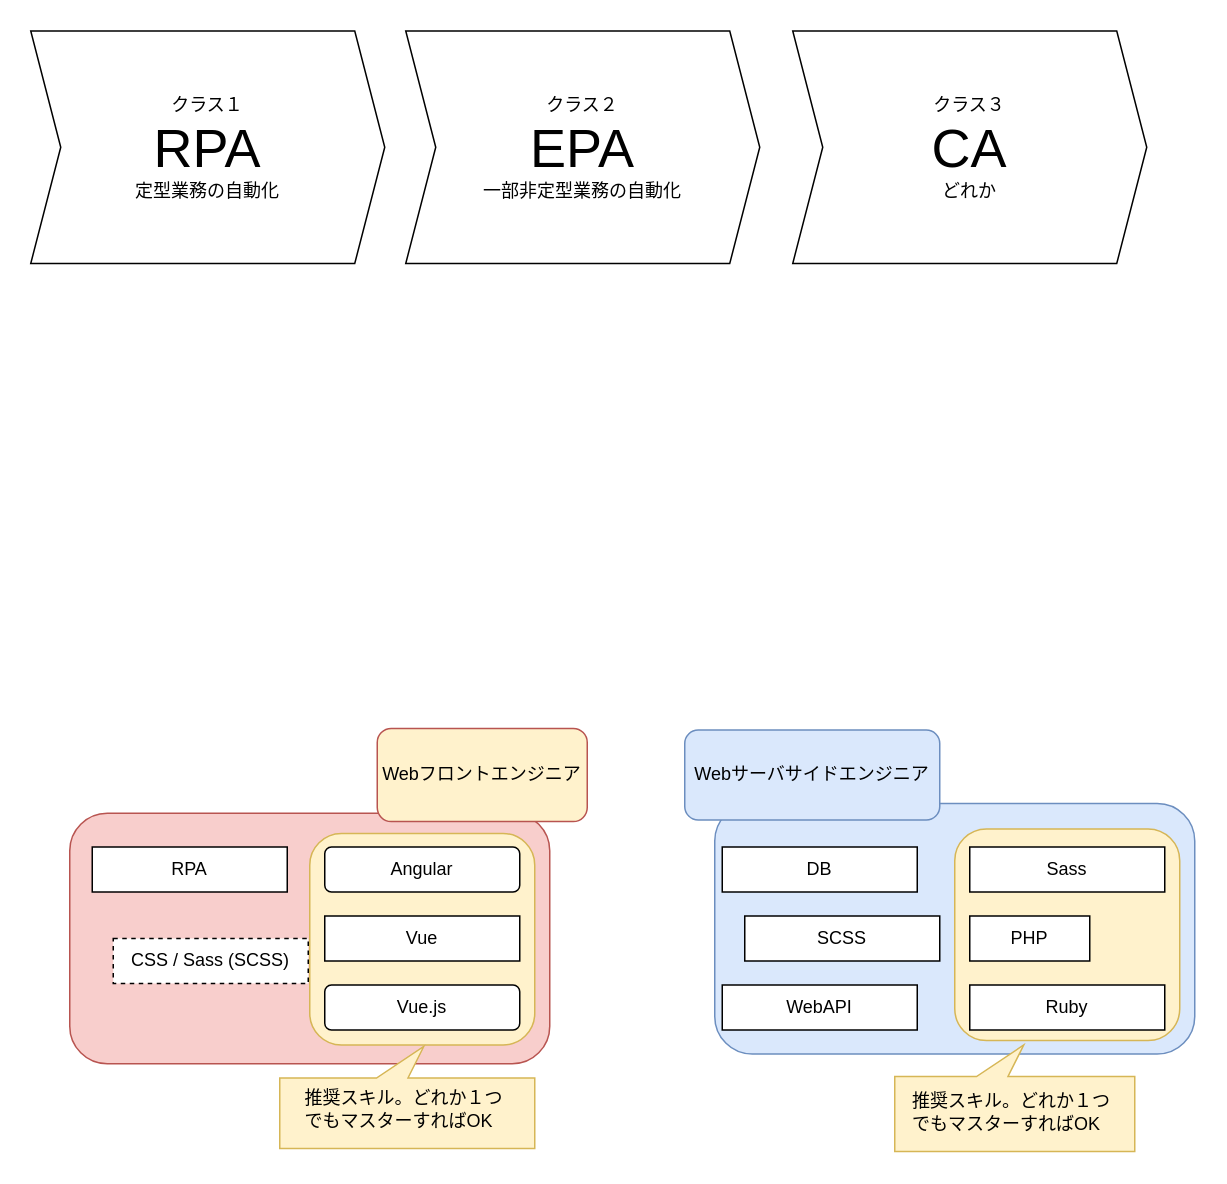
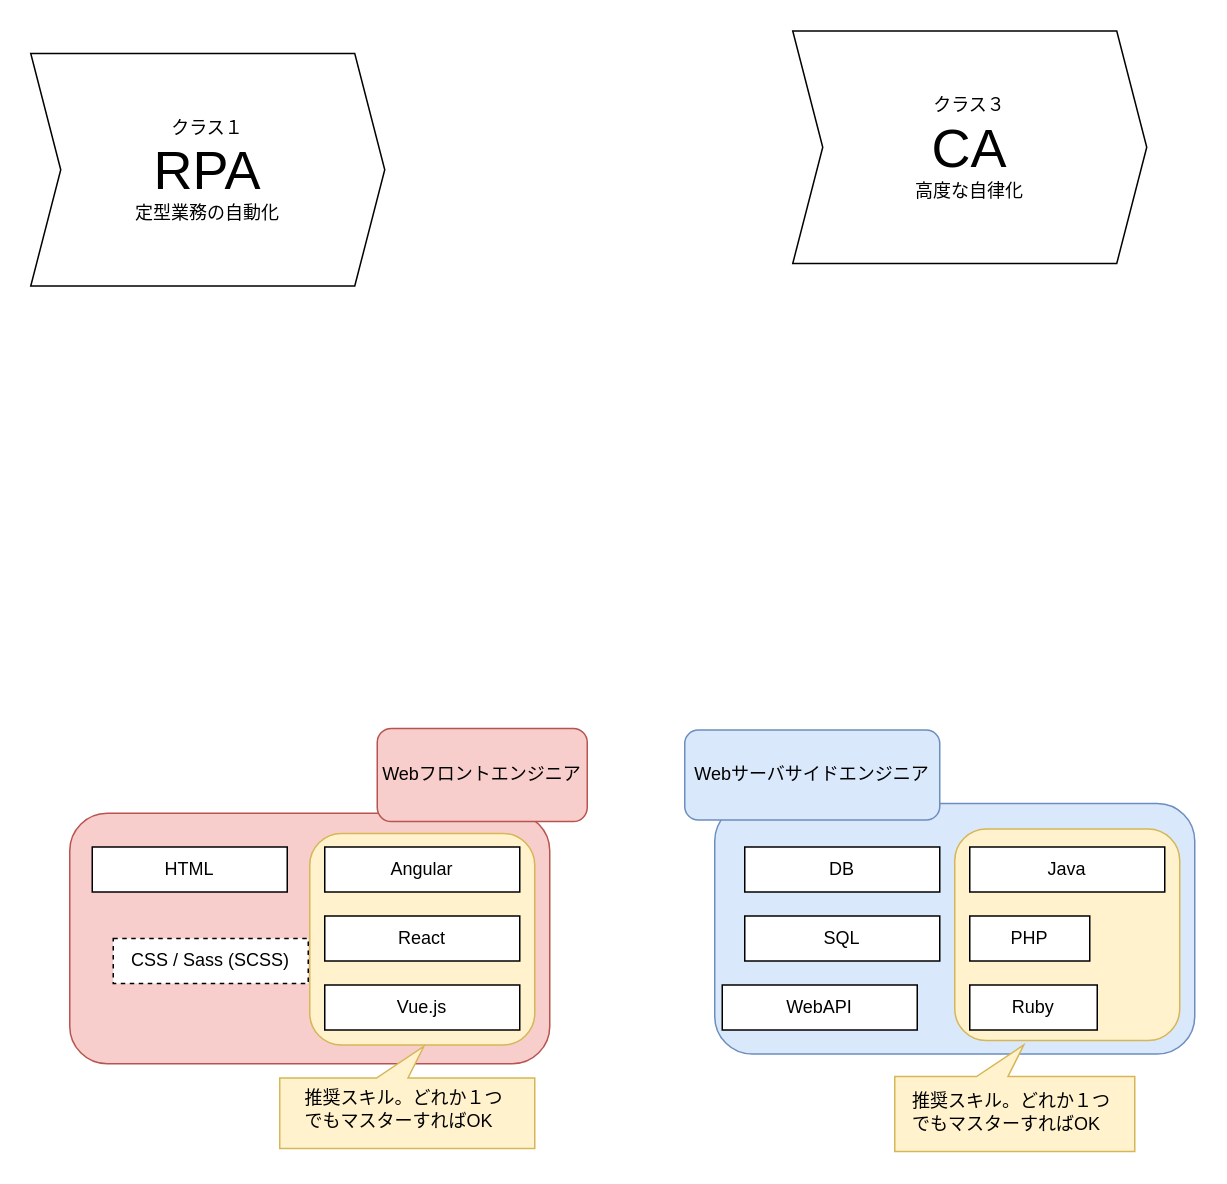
(208, 147) -> (208, 170)
(583, 147) -> none
(970, 148) -> (970, 148)
(482, 775) -> (482, 775)
(190, 869) -> (190, 869)
(422, 869) -> (422, 869)
(820, 869) -> (842, 869)
(1067, 869) -> (1067, 869)
(422, 938) -> (422, 938)
(842, 938) -> (842, 938)
(422, 1007) -> (422, 1007)
(1067, 1007) -> (1034, 1007)
